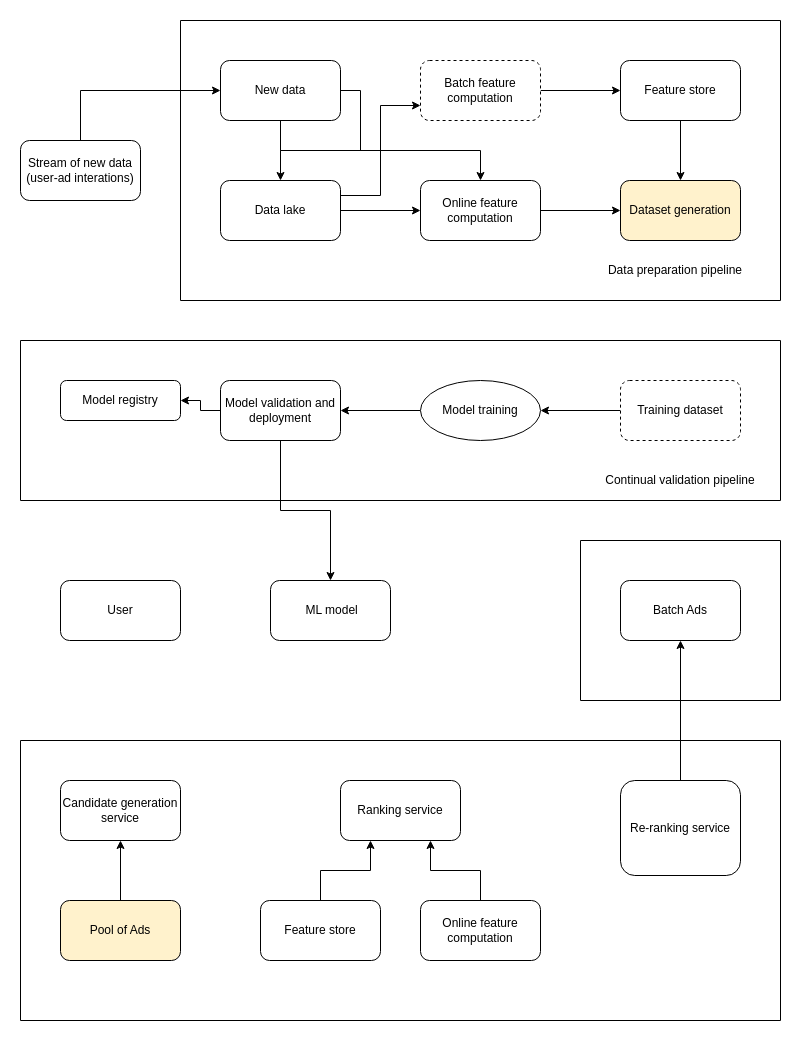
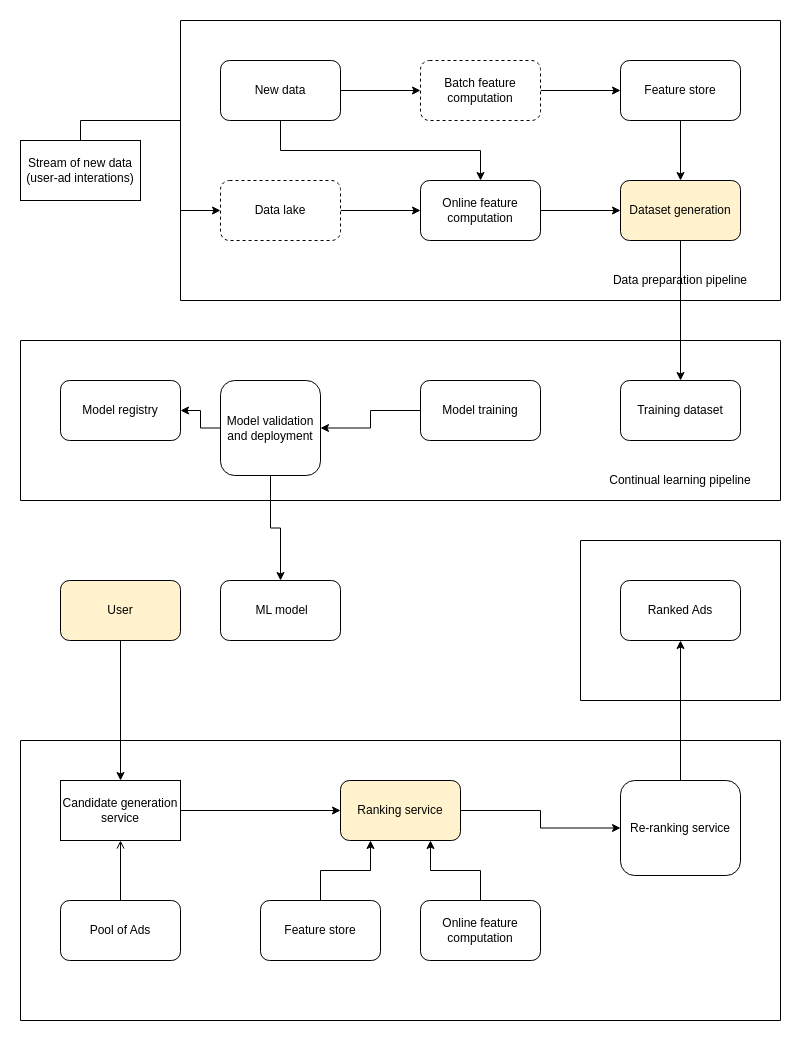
(131, 91) -> (129, 121)
(361, 118) -> (386, 91)
(381, 155) -> none
(81, 171) -> (81, 171)
(281, 211) -> (281, 211)
(676, 271) -> (681, 281)
none -> (681, 307)
(121, 401) -> (121, 411)
(281, 411) -> (271, 428)
(481, 411) -> (481, 411)
(584, 411) -> none
(681, 411) -> (681, 411)
(681, 481) -> (681, 481)
(121, 611) -> (121, 611)
(331, 611) -> (281, 611)
(681, 611) -> (681, 611)
none -> (121, 707)
(121, 811) -> (121, 811)
none -> (257, 811)
(401, 811) -> (401, 811)
none -> (541, 816)
(121, 848) -> (121, 846)
(121, 931) -> (121, 931)
